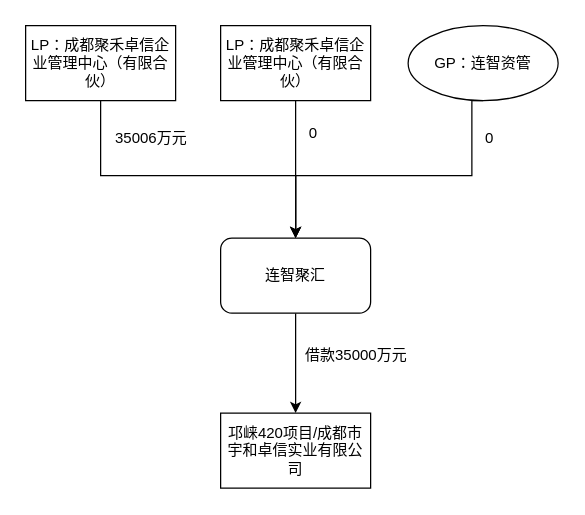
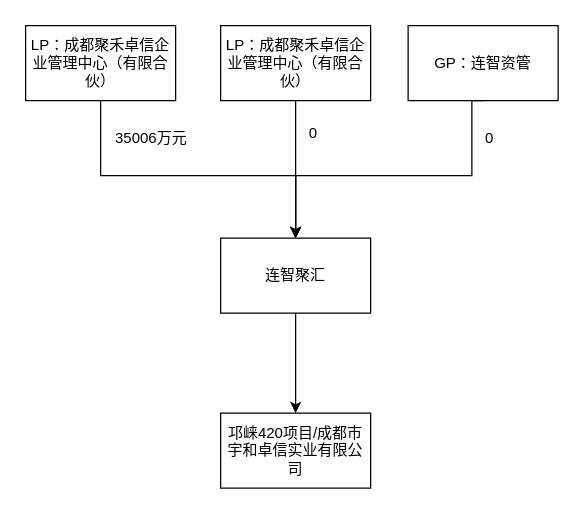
(483, 63) -> (483, 63)
(296, 276) -> (296, 276)
(366, 356) -> none
